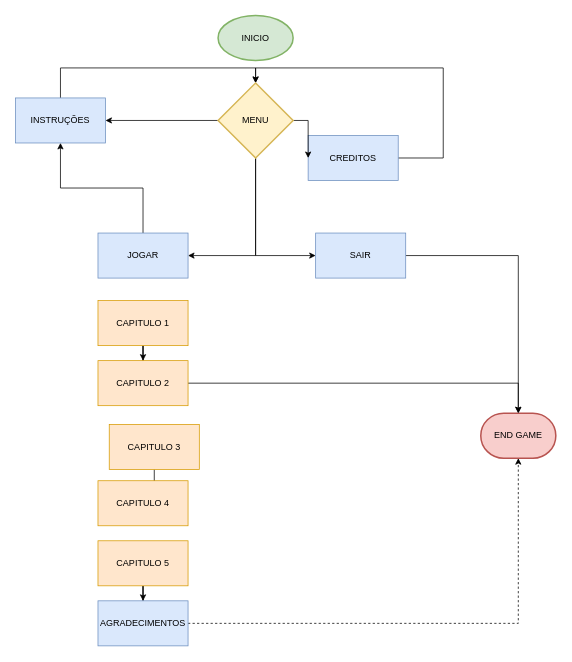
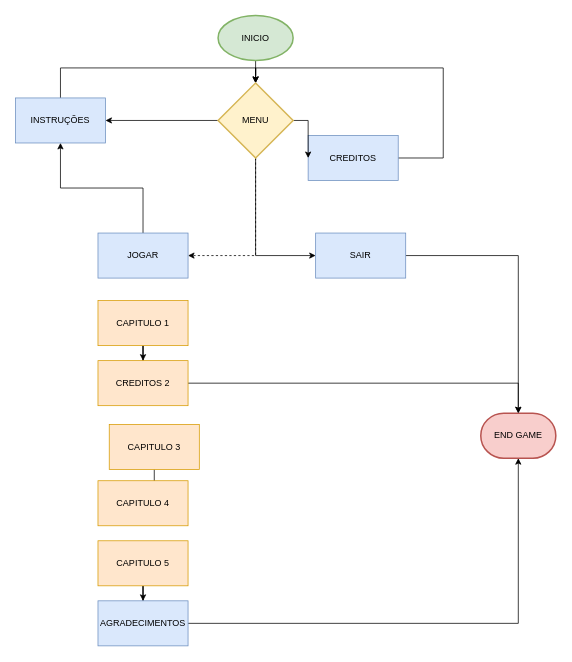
none -> (255, 62)
(224, 255) -> (224, 255)
(143, 383) -> (143, 383)
(433, 623) -> (433, 623)
